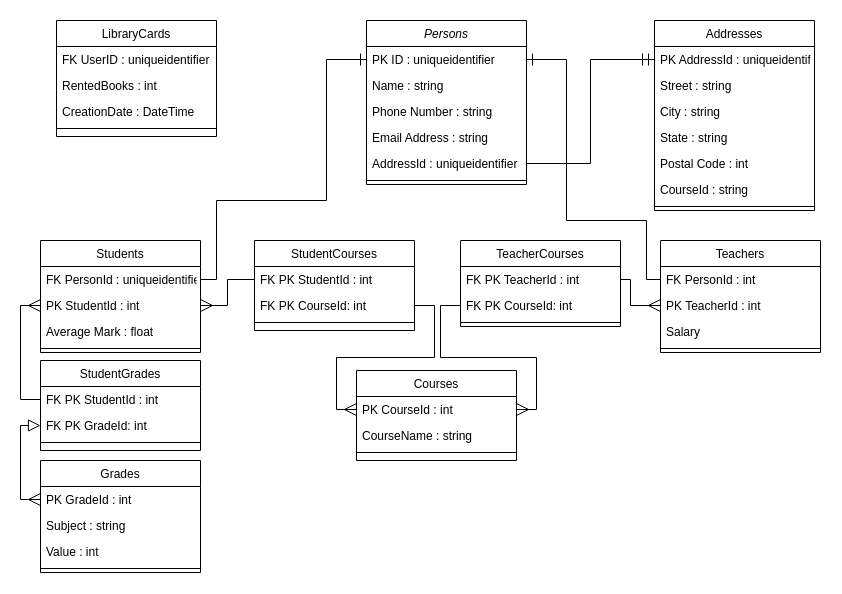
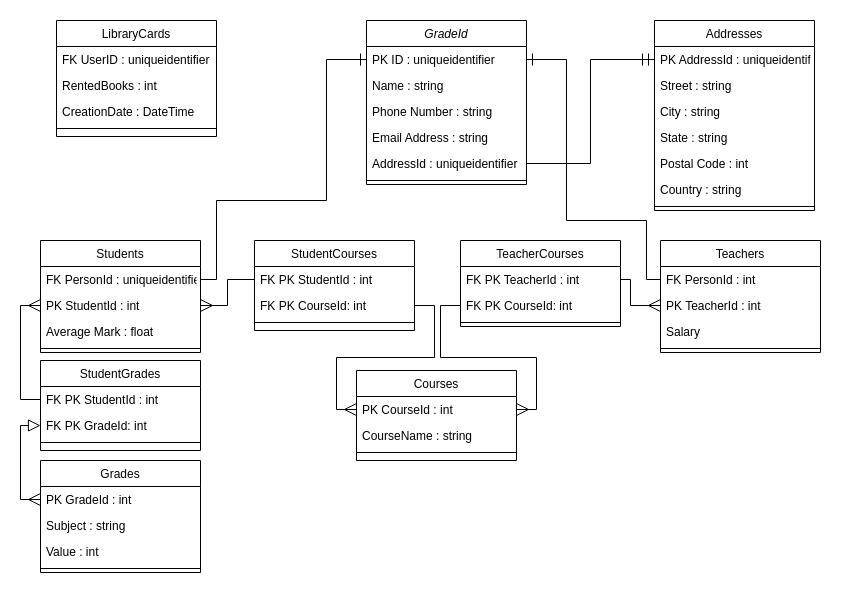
(446, 34) -> (446, 34)
(711, 190) -> (708, 190)
